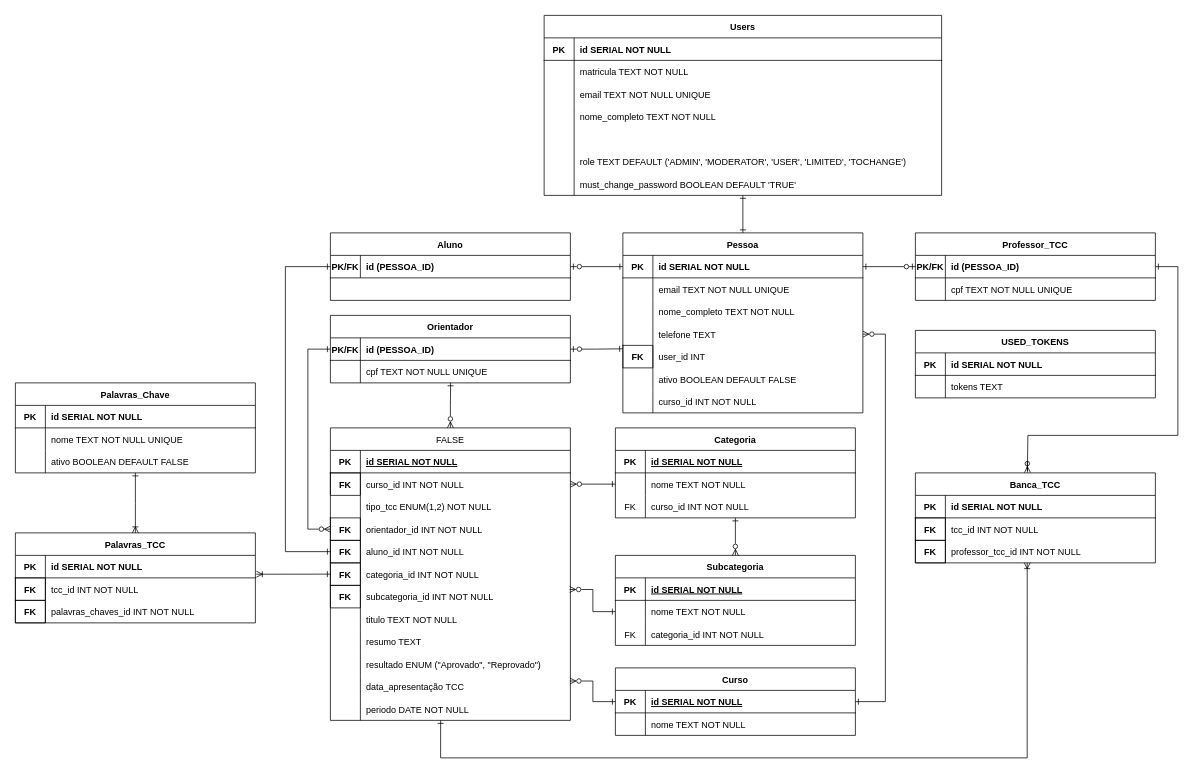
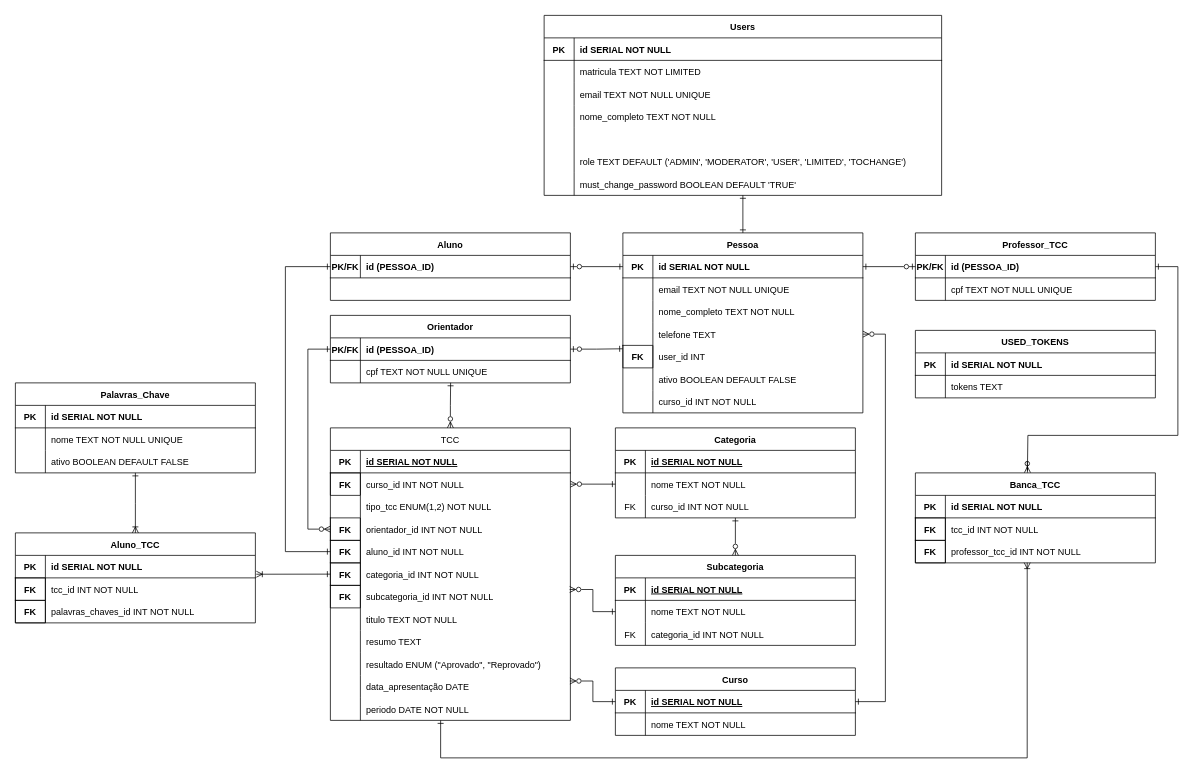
(632, 72) -> (639, 72)
(450, 440) -> (450, 440)
(135, 545) -> (135, 545)
(418, 687) -> (420, 687)
